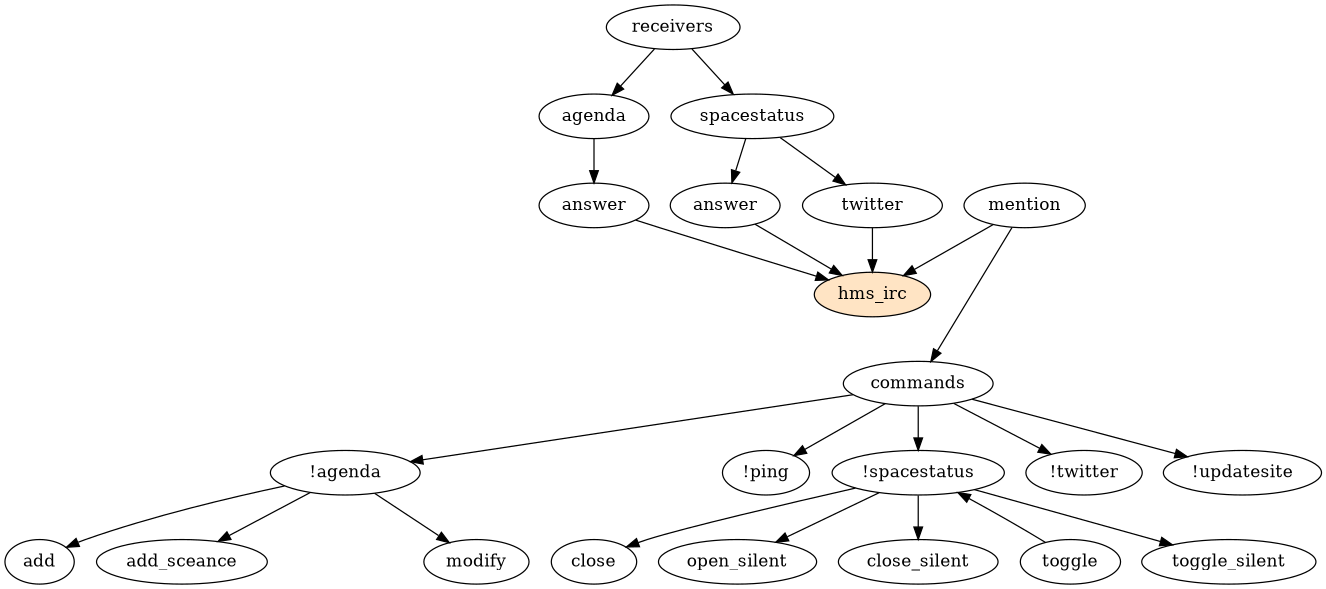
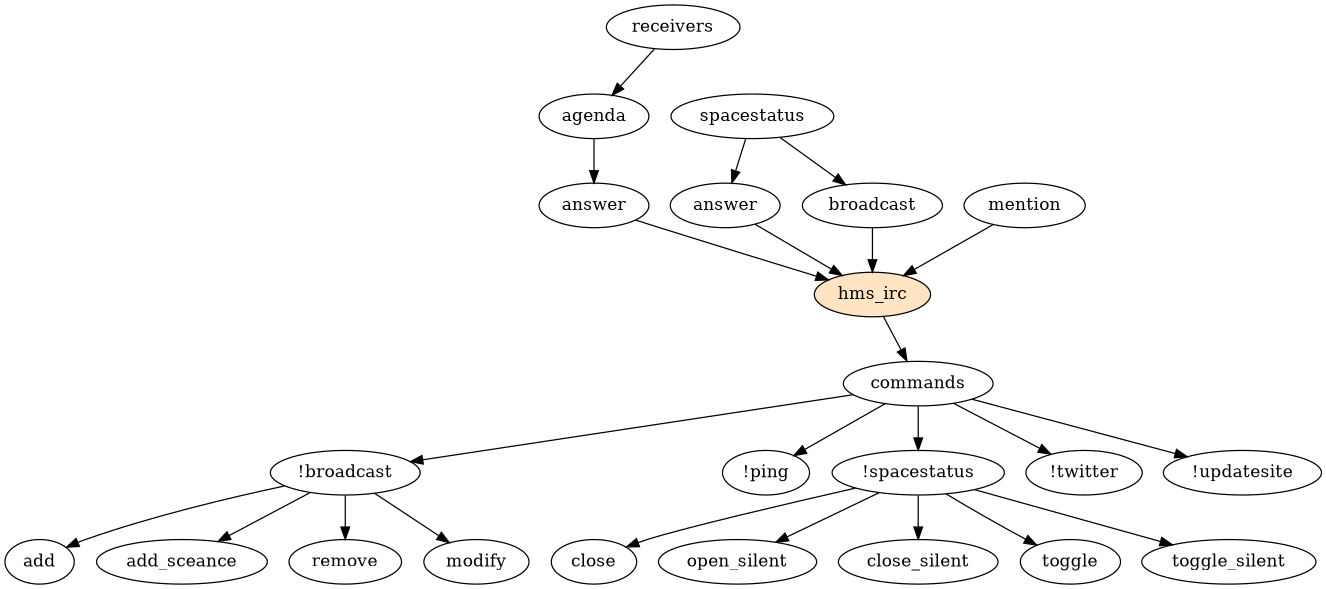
(708, 67) -> none
(872, 205) -> (872, 205)
(975, 289) -> (892, 333)
(345, 473) -> (345, 473)
(1007, 520) -> (986, 517)
none -> (345, 562)
